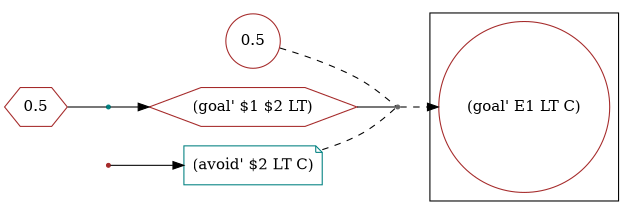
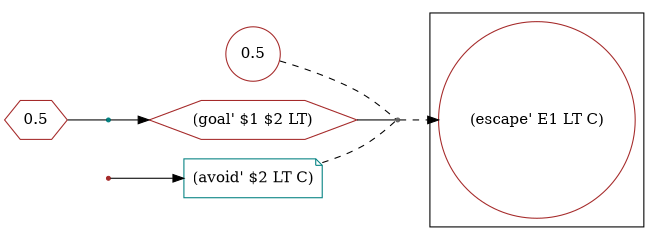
(524, 107) -> (537, 120)
